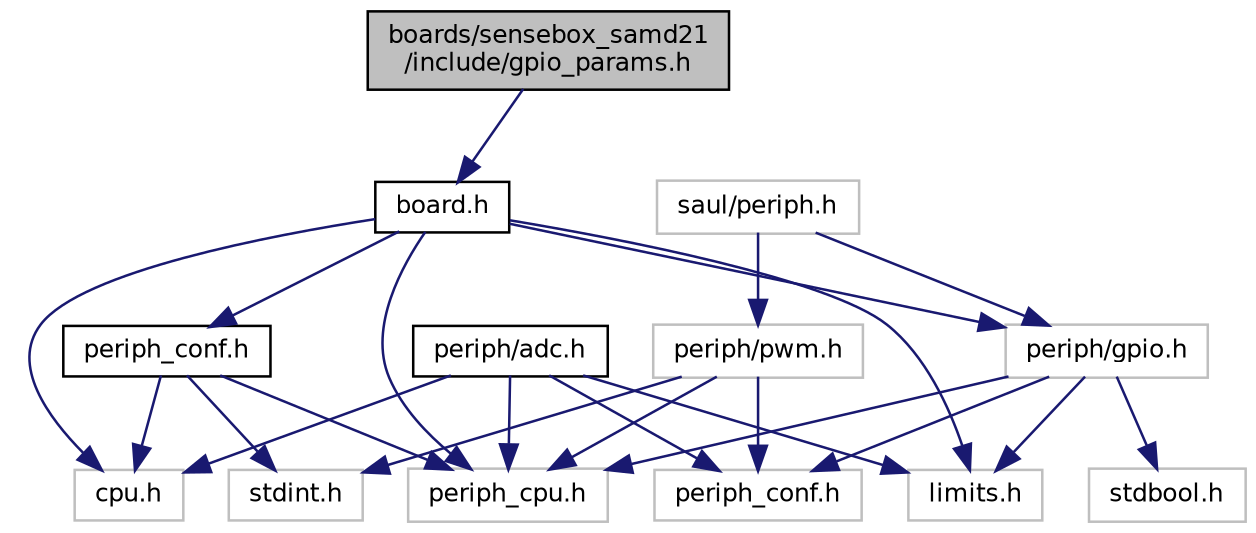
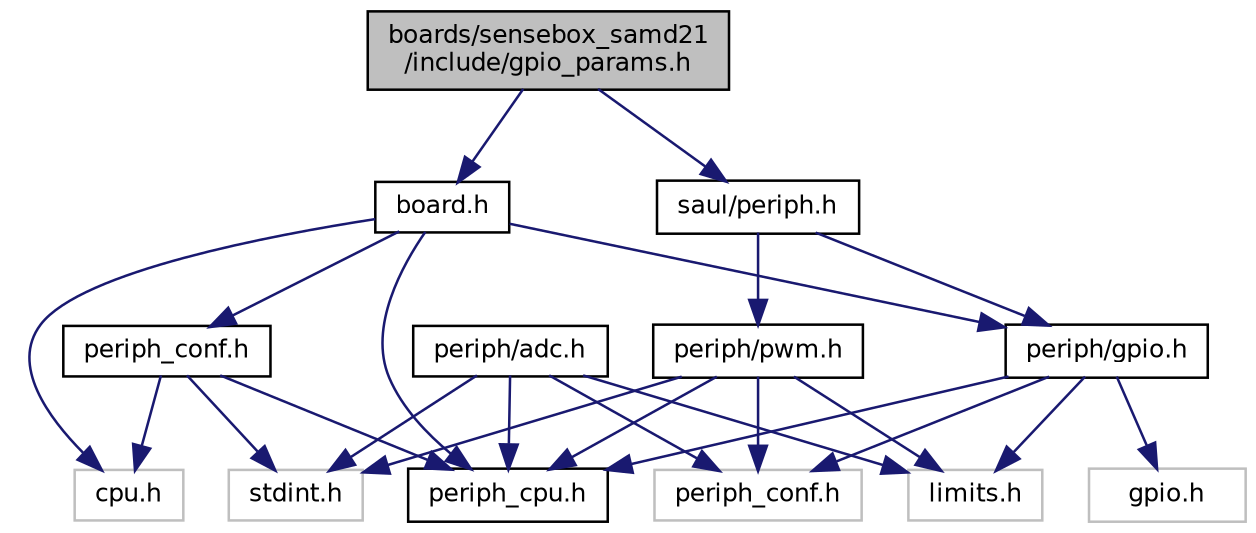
none -> (652, 128)
(758, 207) -> (758, 207)
(872, 316) -> (870, 425)
(758, 351) -> (758, 351)
(1107, 351) -> (1107, 351)
(354, 411) -> (426, 408)
(508, 495) -> (508, 495)
(1167, 495) -> (1167, 495)
